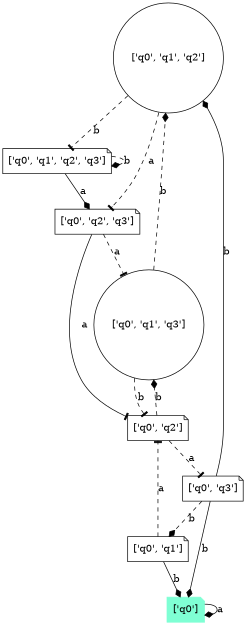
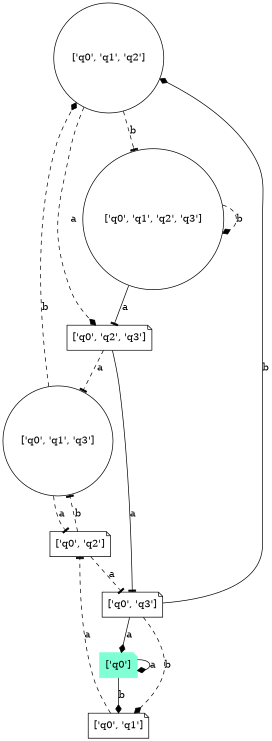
(57, 161) -> (153, 219)
(142, 163) -> (58, 215)
(75, 188) -> (122, 304)
(70, 335) -> (127, 469)
(141, 398) -> (62, 514)
(156, 402) -> (74, 515)
(205, 549) -> (129, 635)
(170, 575) -> (118, 691)
